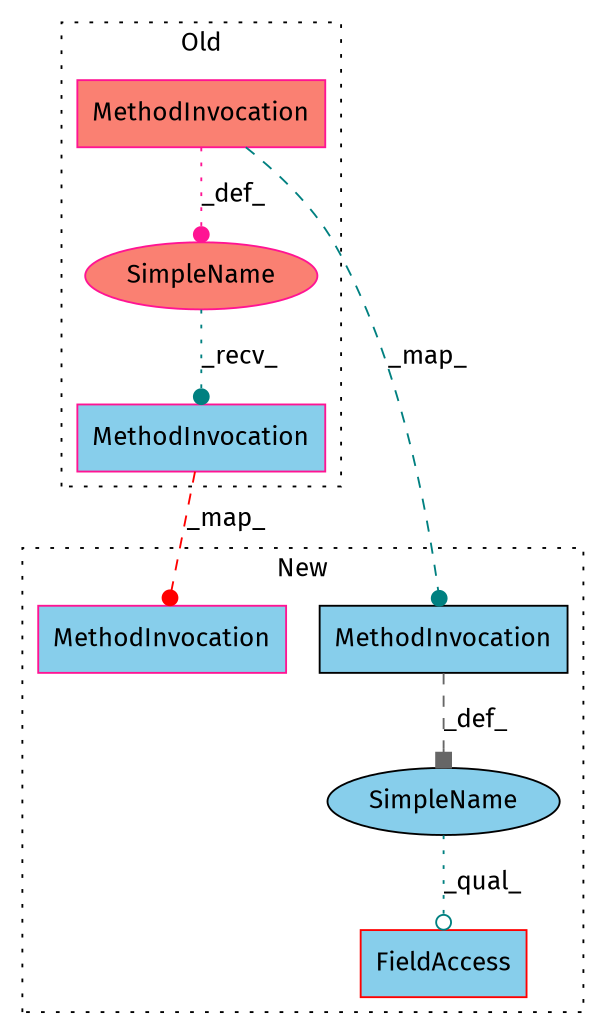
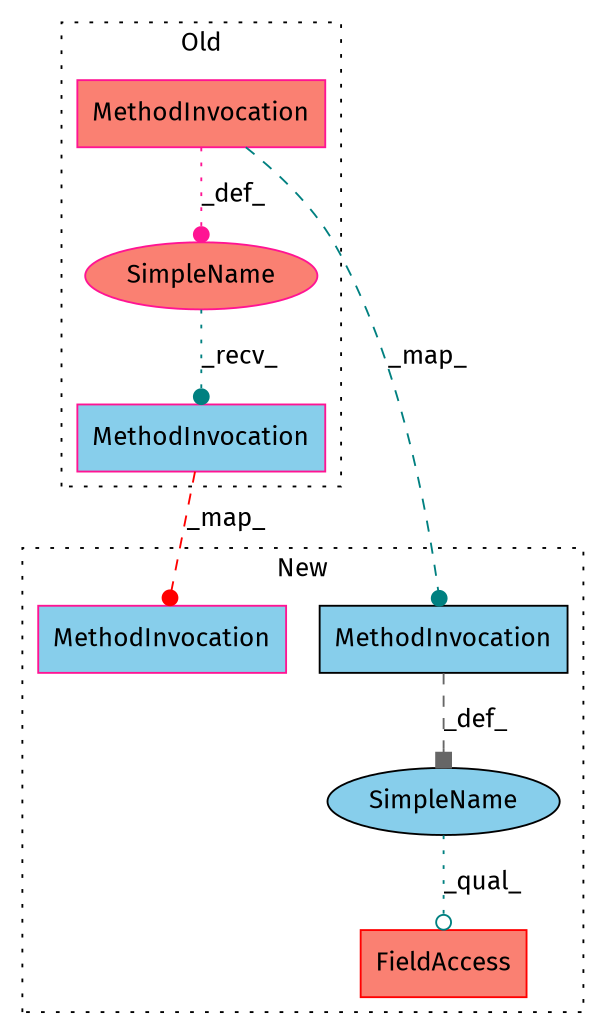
(444, 964) -> (444, 964)
